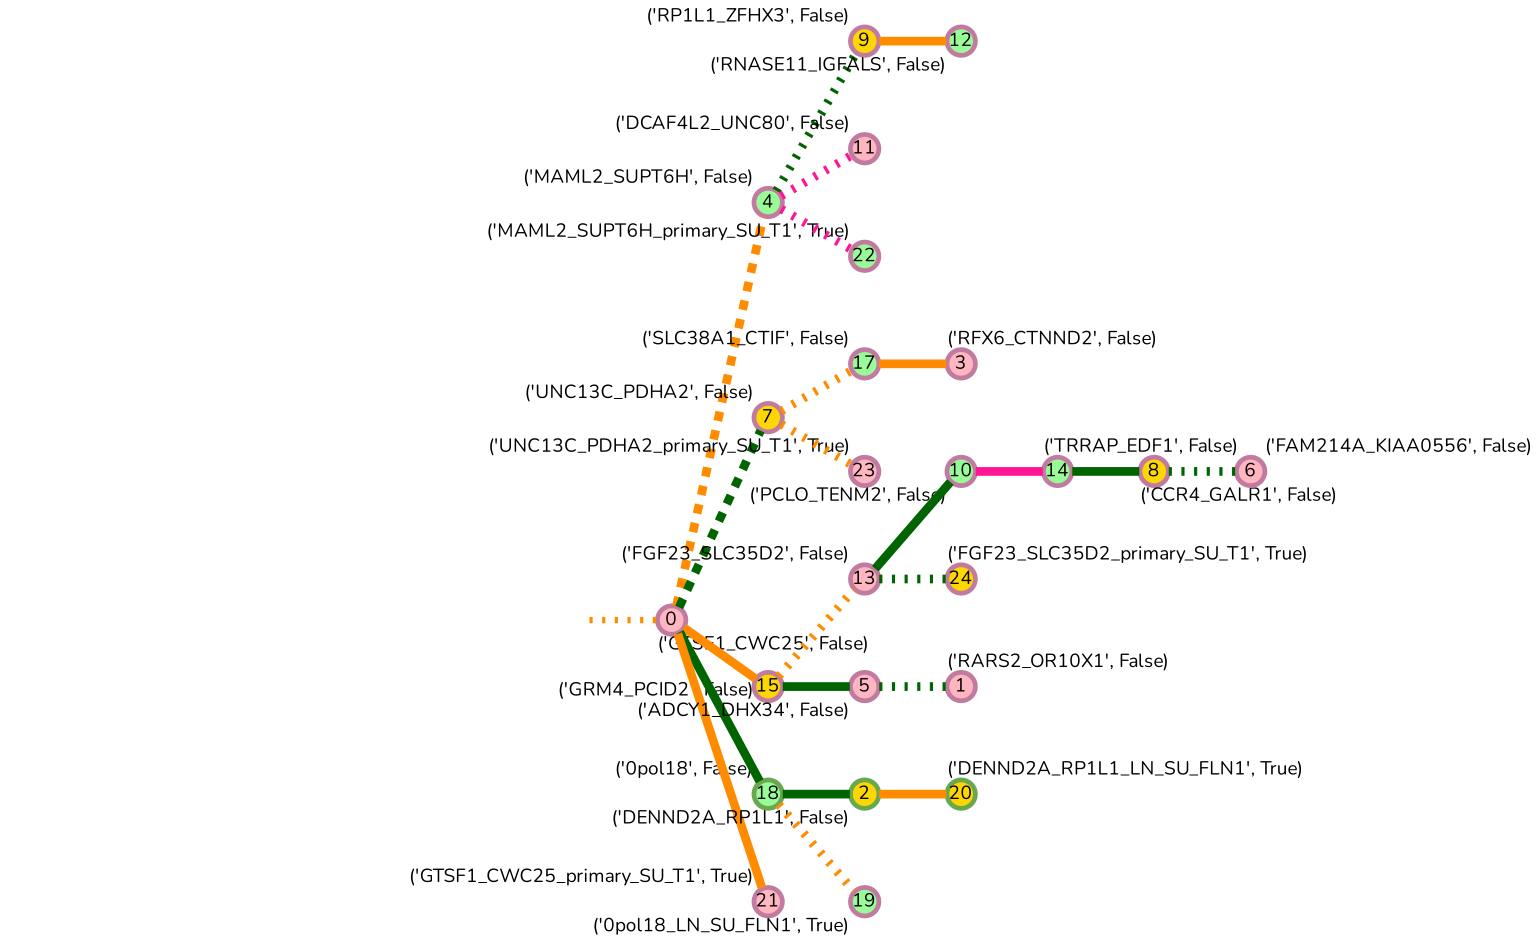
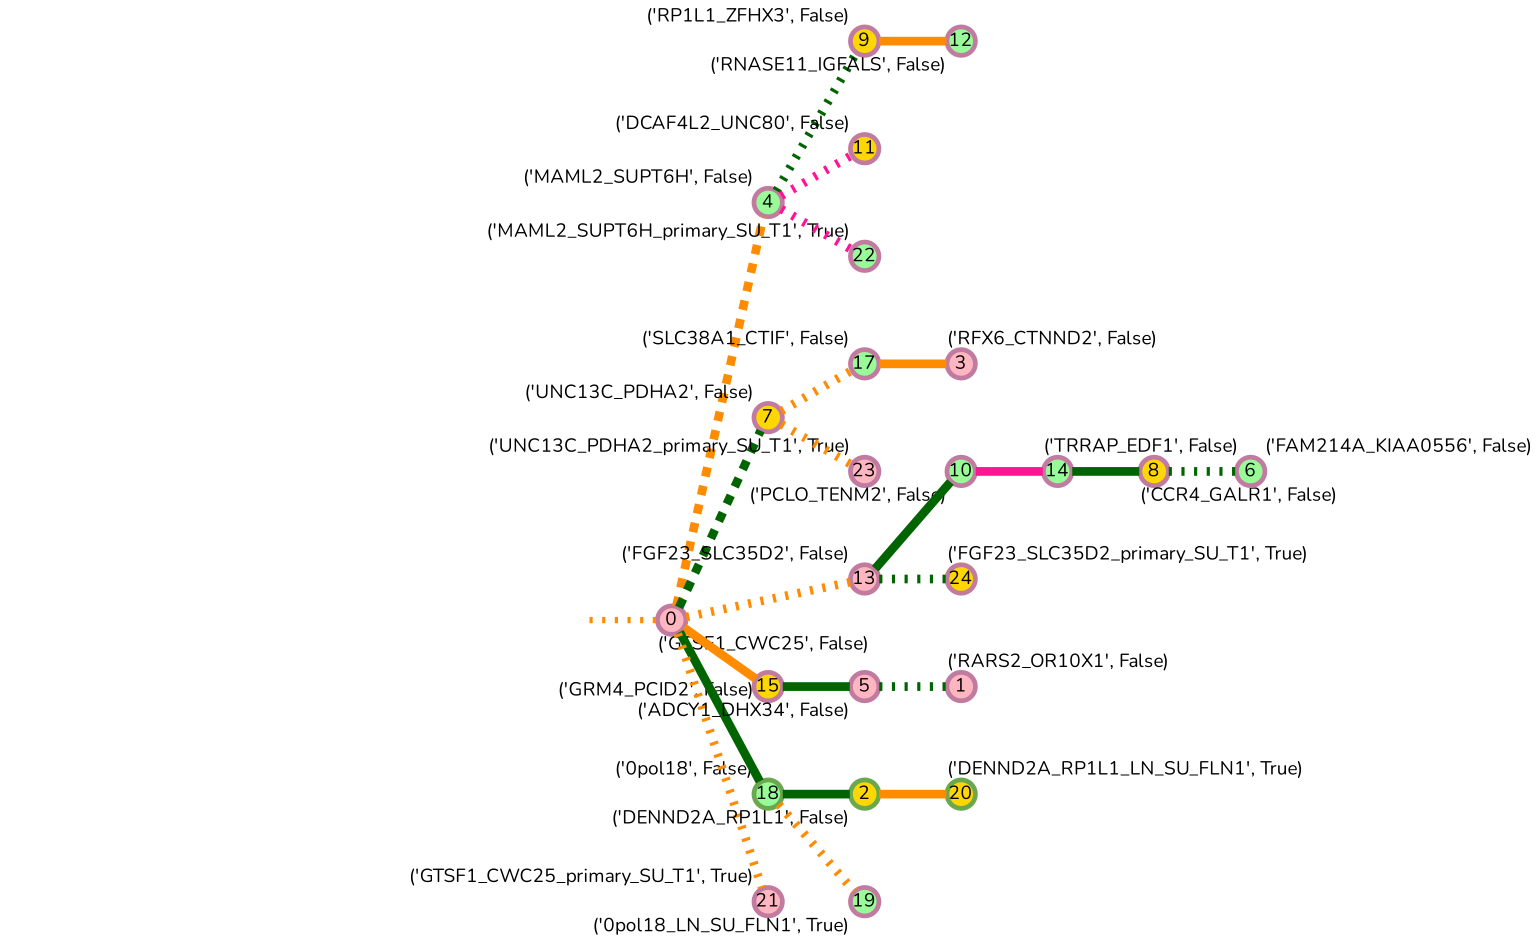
(865, 149) -> (865, 149)
(1251, 471) -> (1251, 471)
(816, 633) -> (768, 600)
(720, 761) -> (720, 761)
